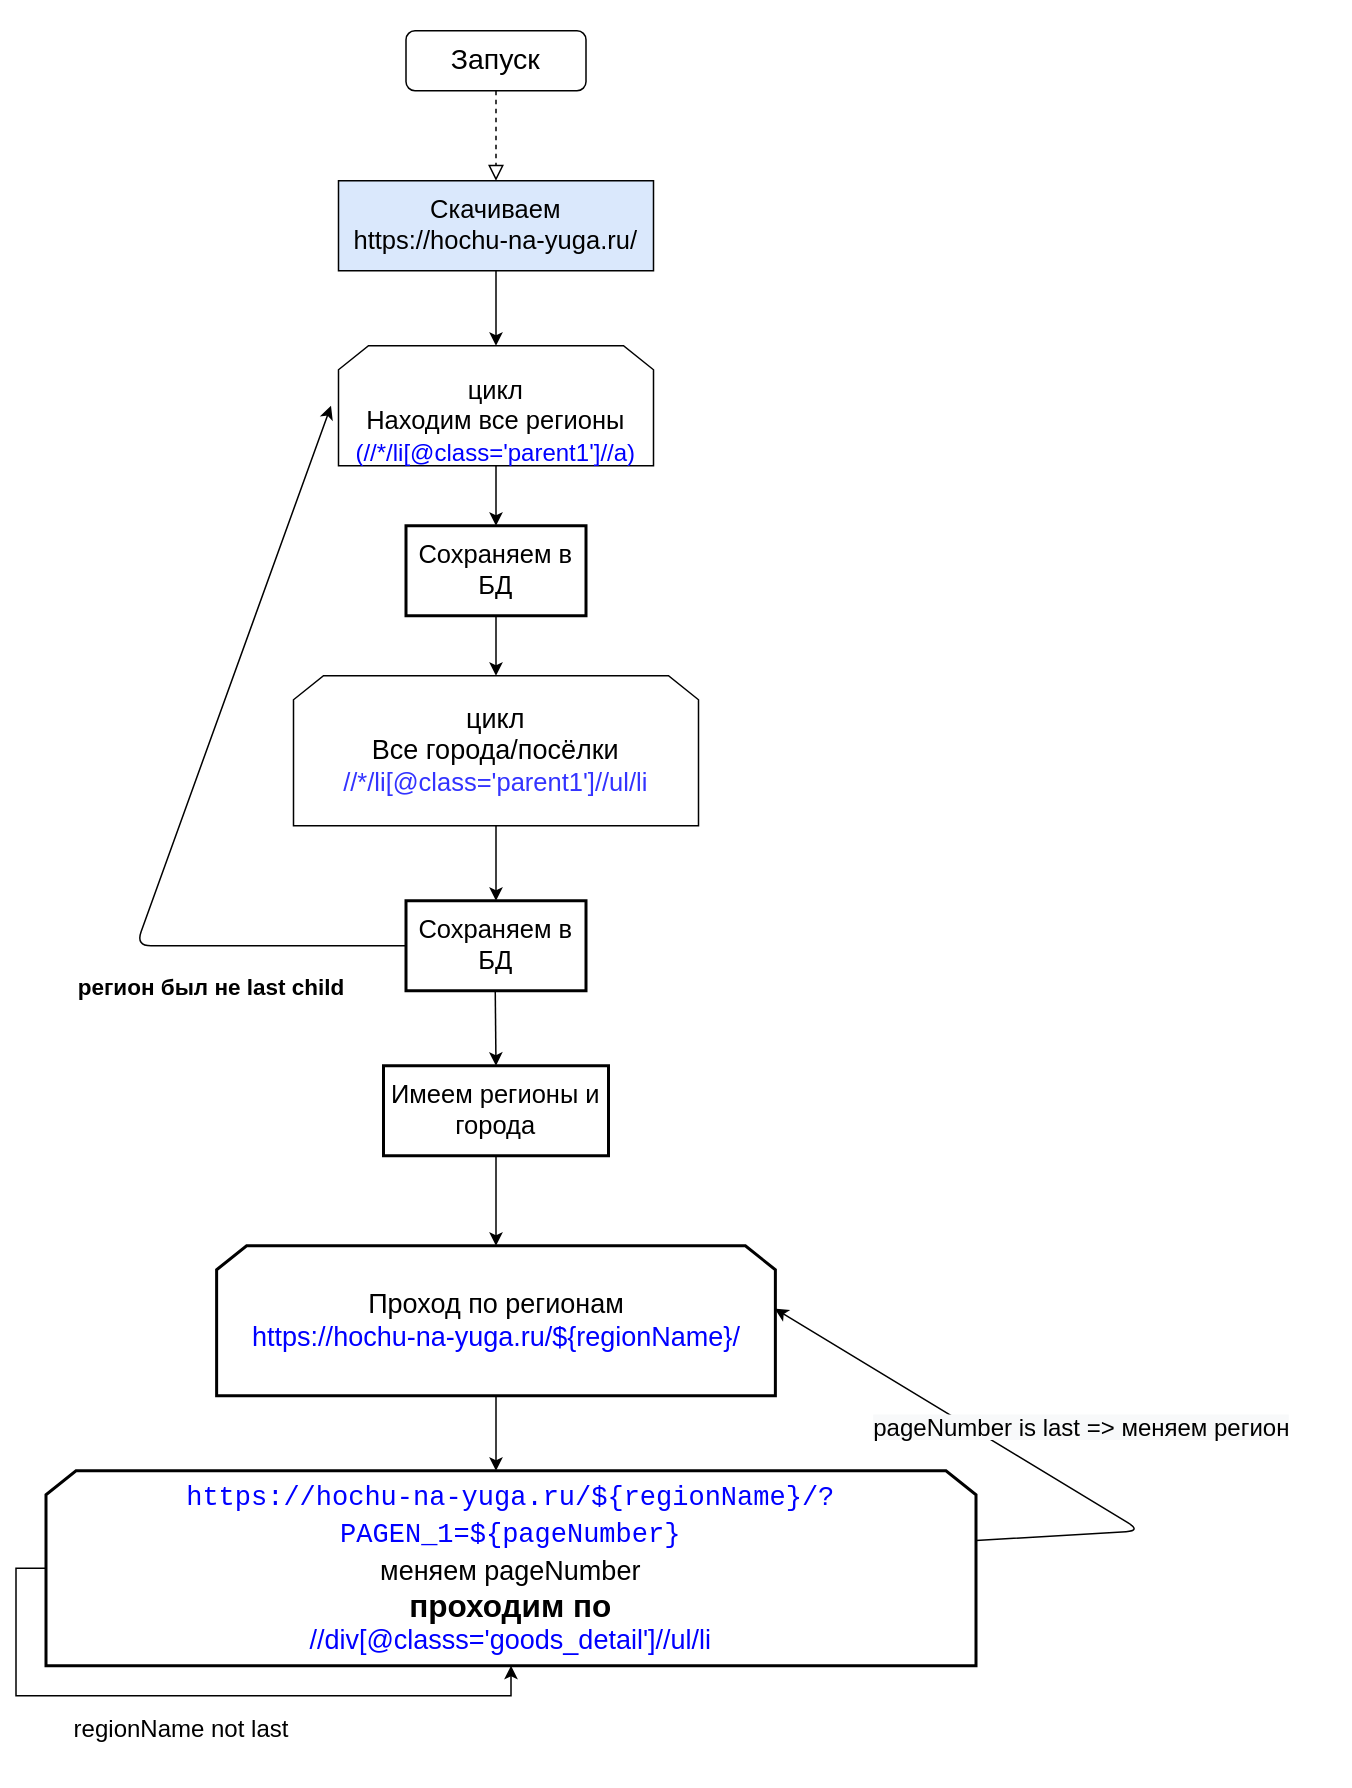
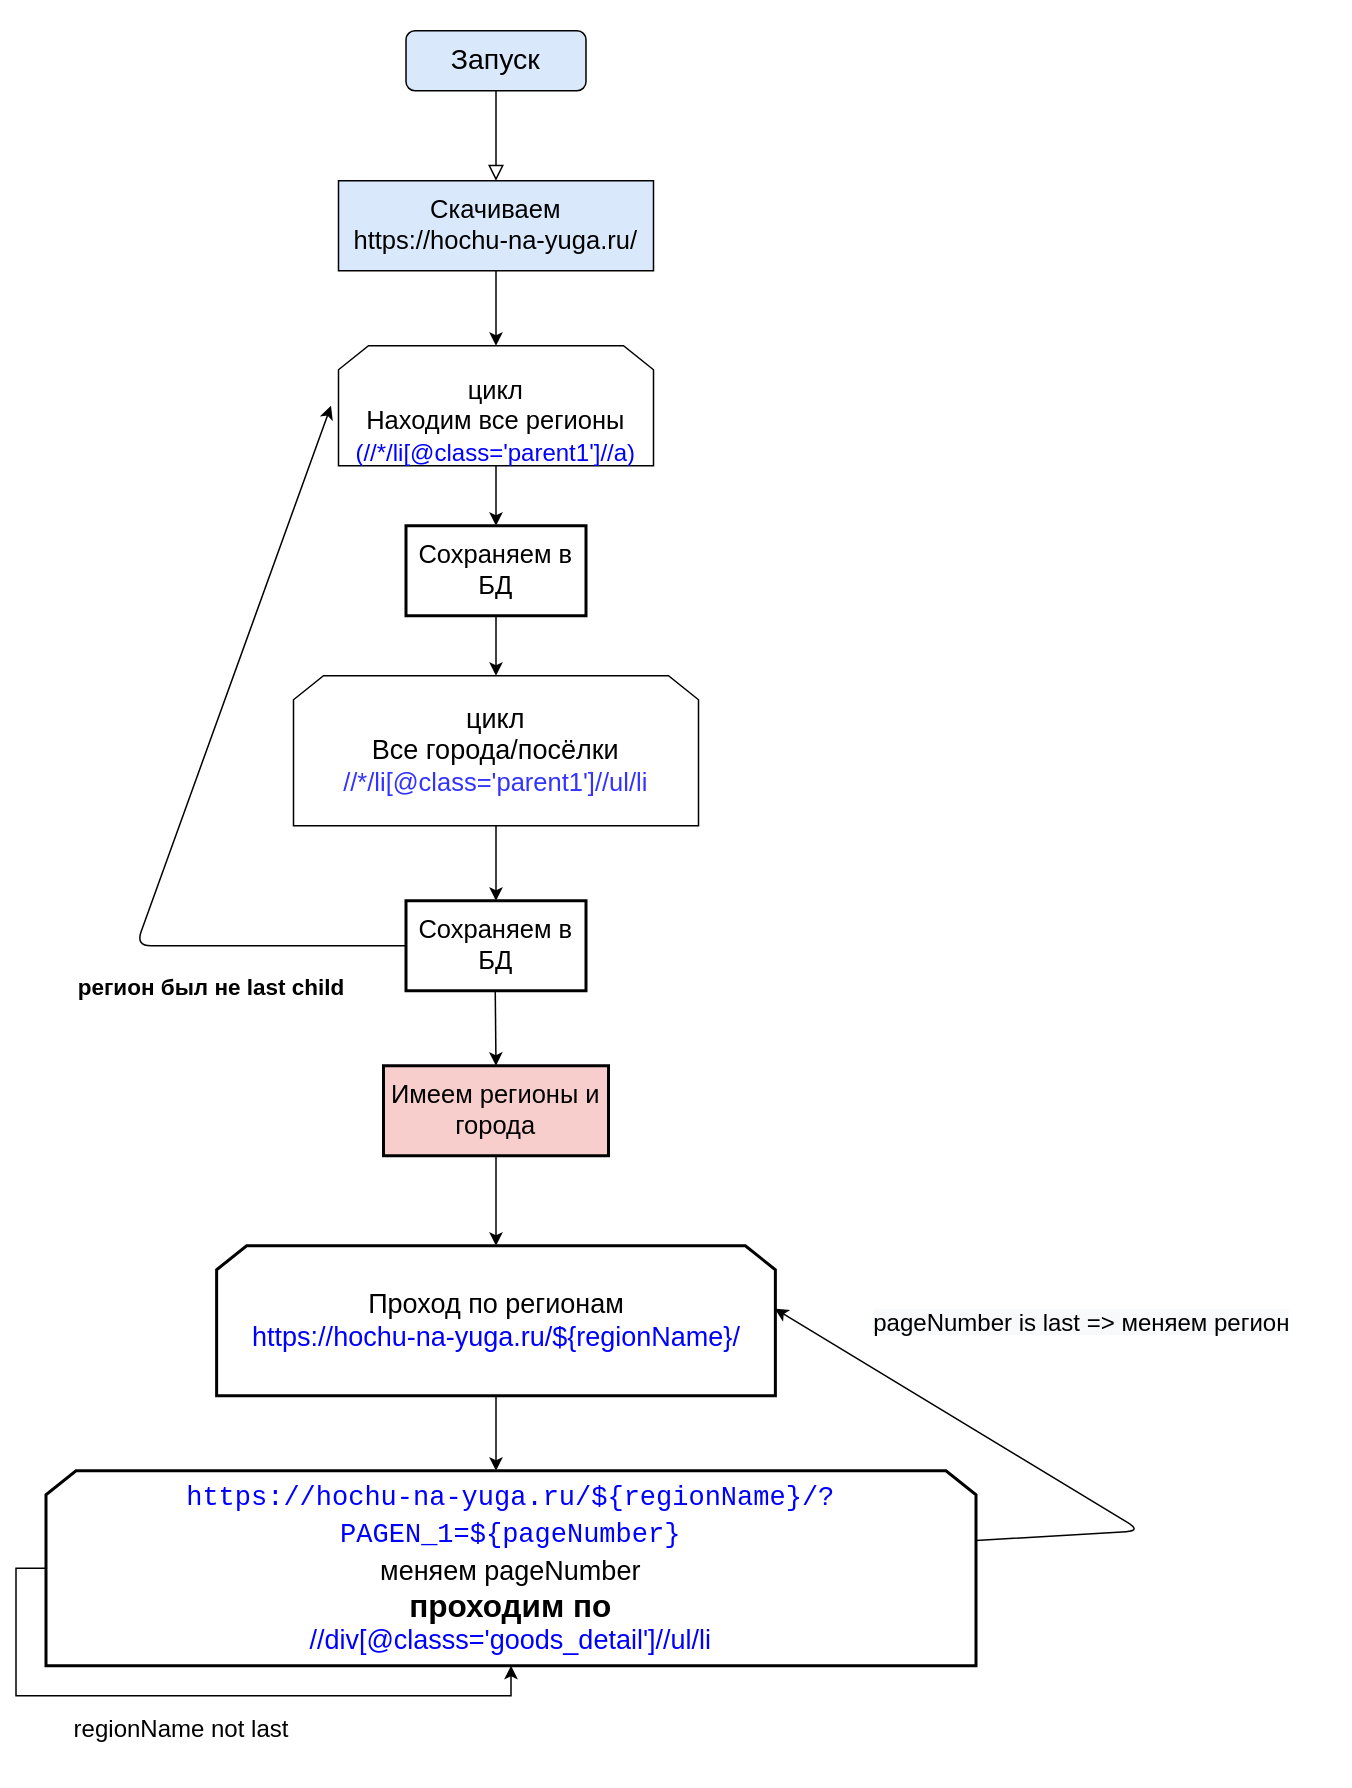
(496, 61) -> (496, 61)
(496, 128) -> (496, 128)
(496, 1111) -> (496, 1111)
(1095, 1426) -> (1095, 1321)
